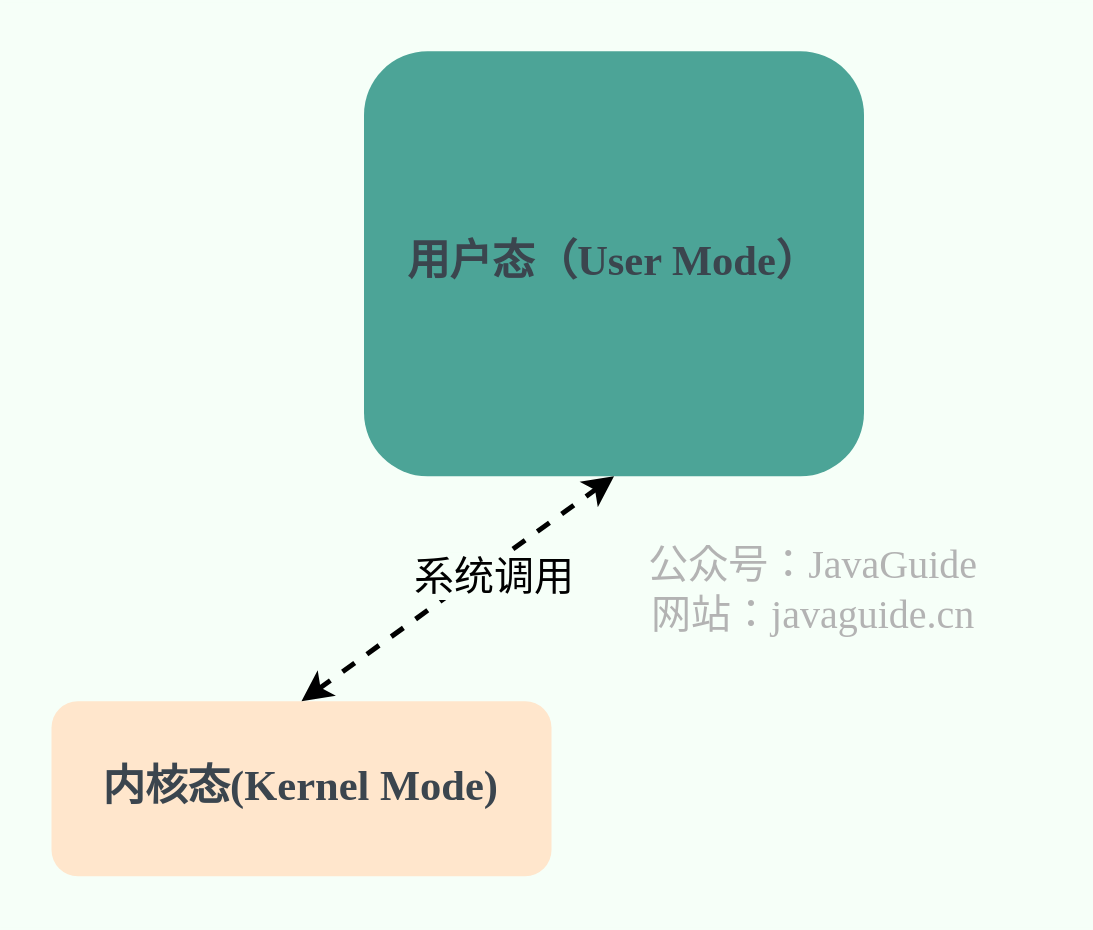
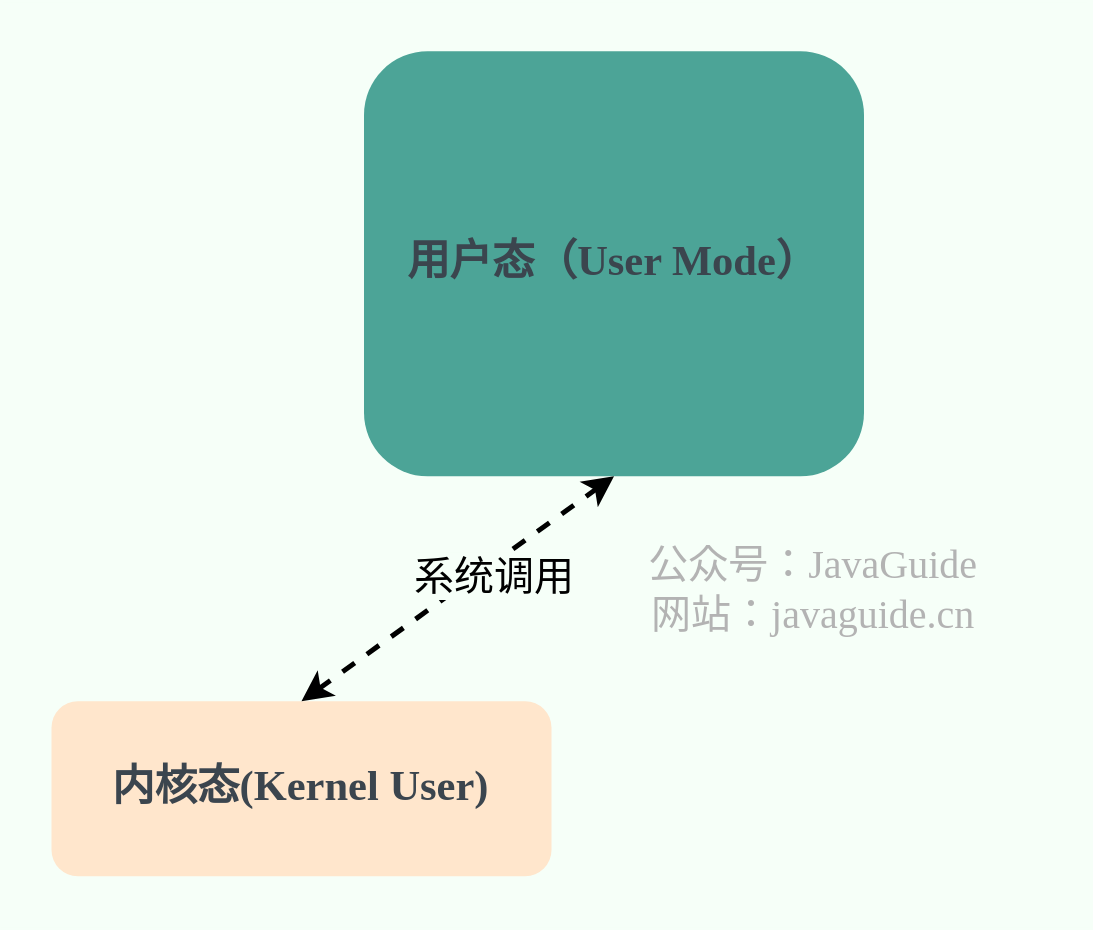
(301, 789) -> (301, 789)
